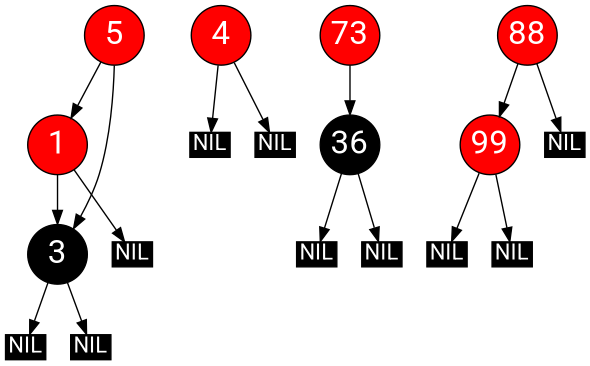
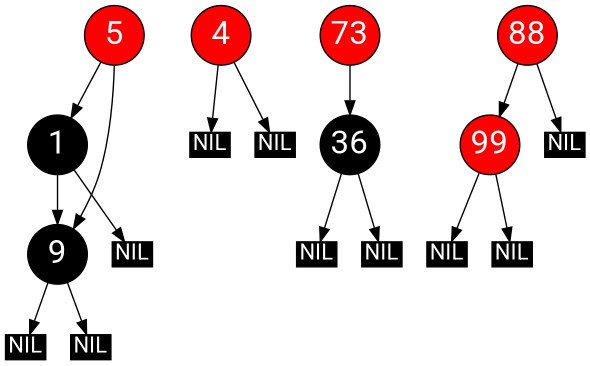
(58, 145) -> (58, 145)
(58, 254) -> (58, 254)
